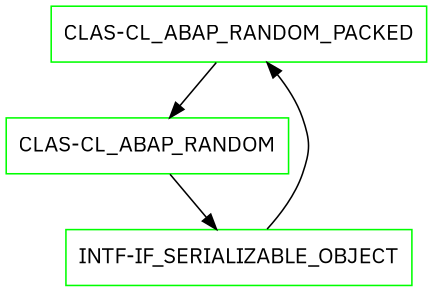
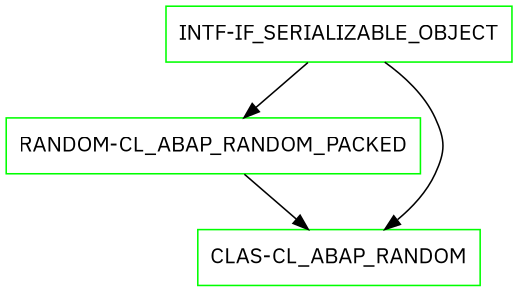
(239, 34) -> (213, 146)
(188, 196) -> (442, 138)
